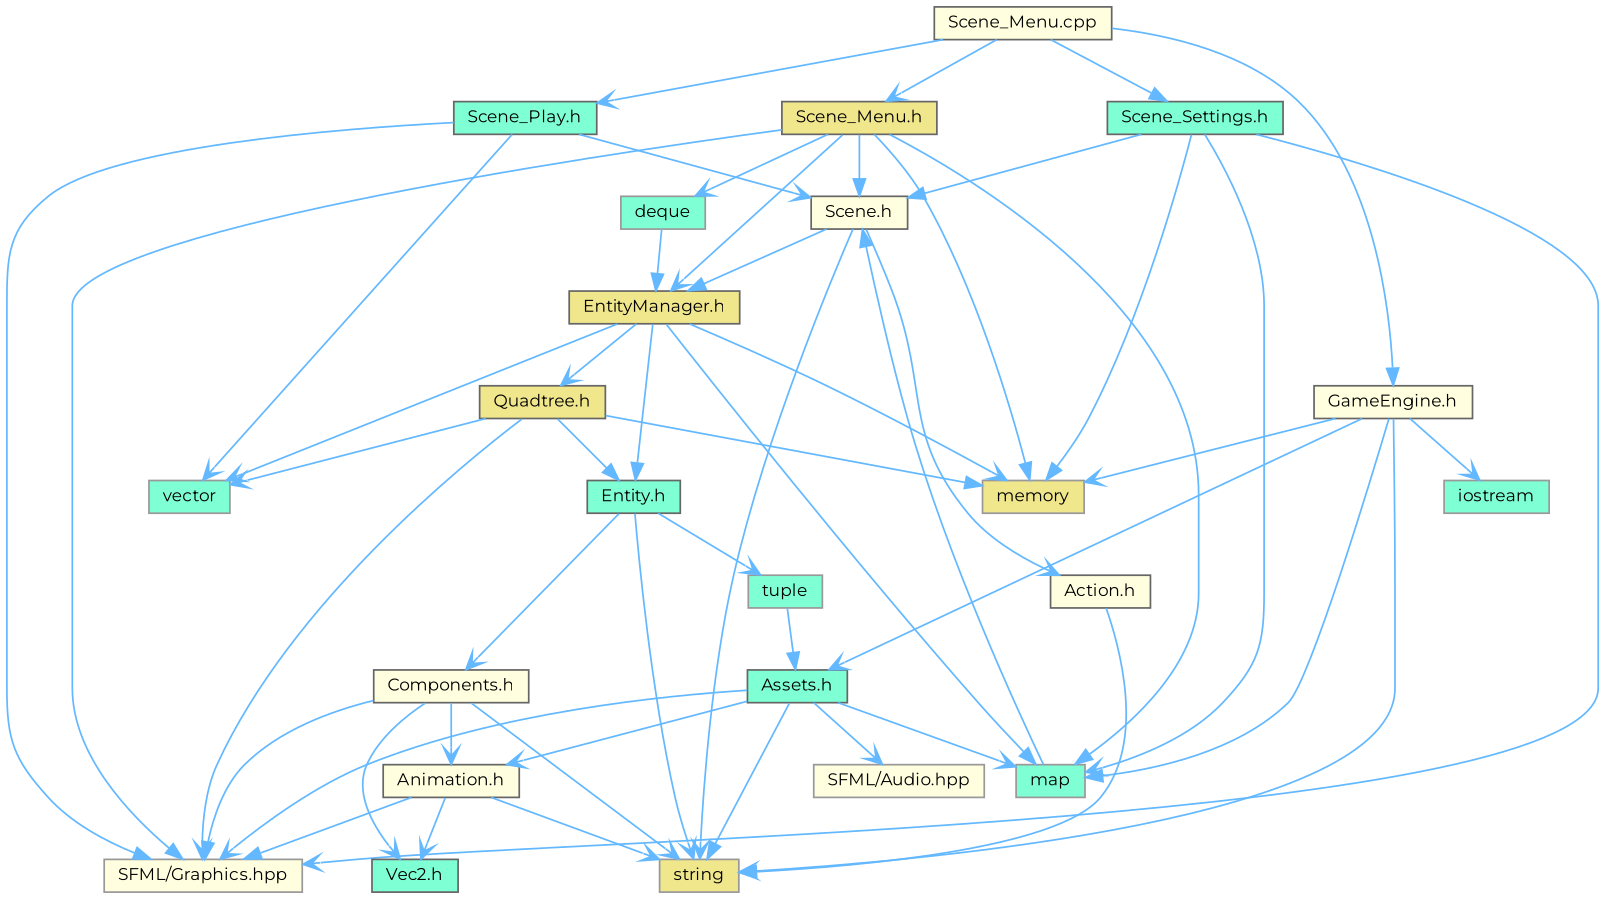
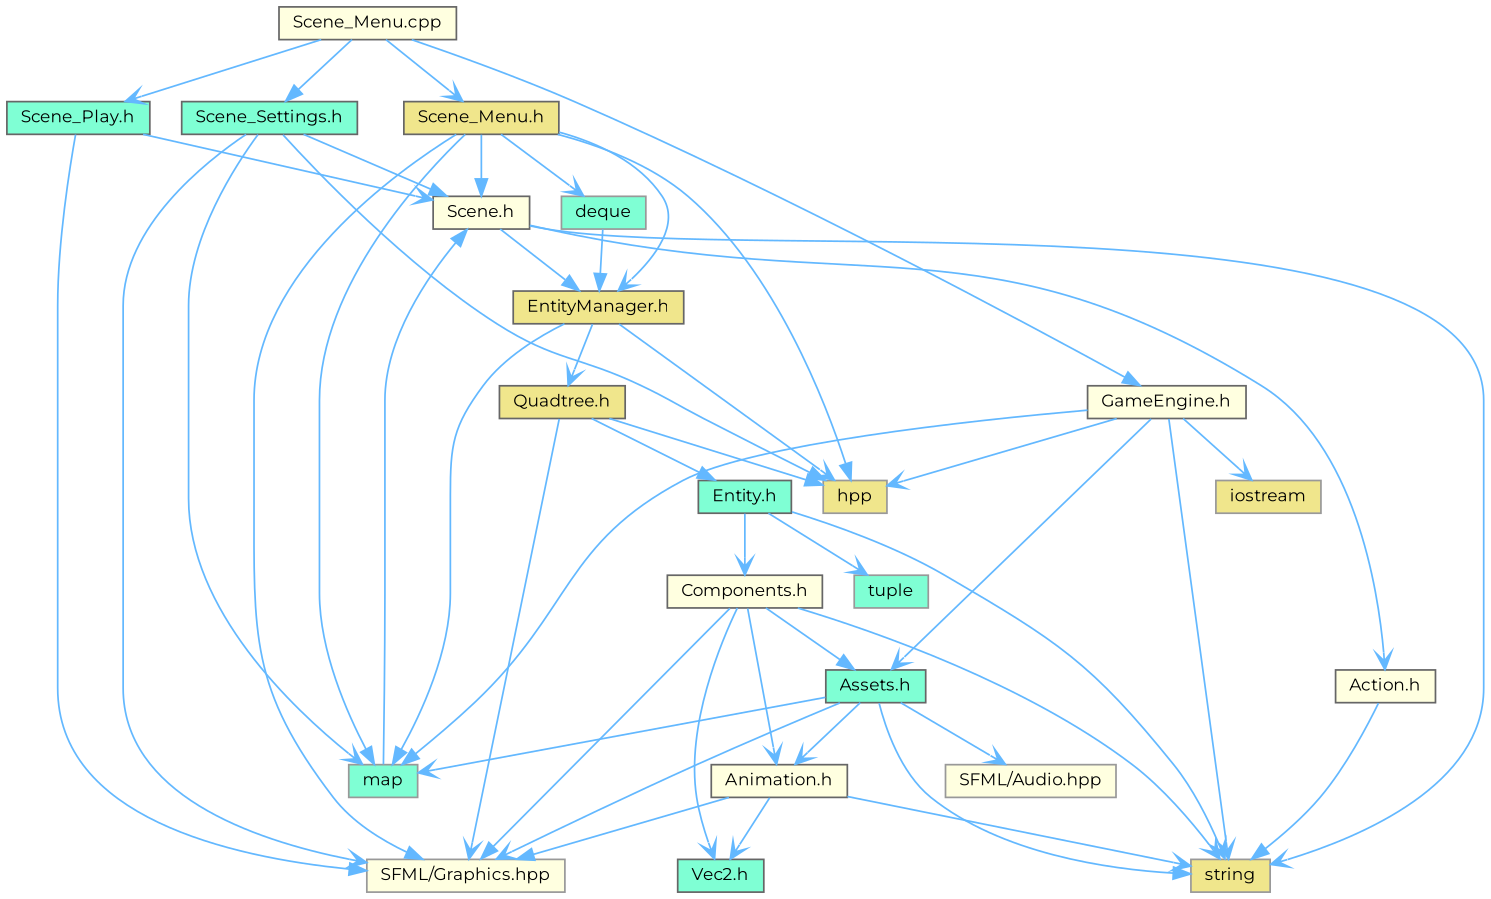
(645, 394) -> none
(189, 497) -> none
(1033, 497) -> (855, 497)
(1497, 497) -> (1268, 497)
(790, 630) -> (803, 634)
